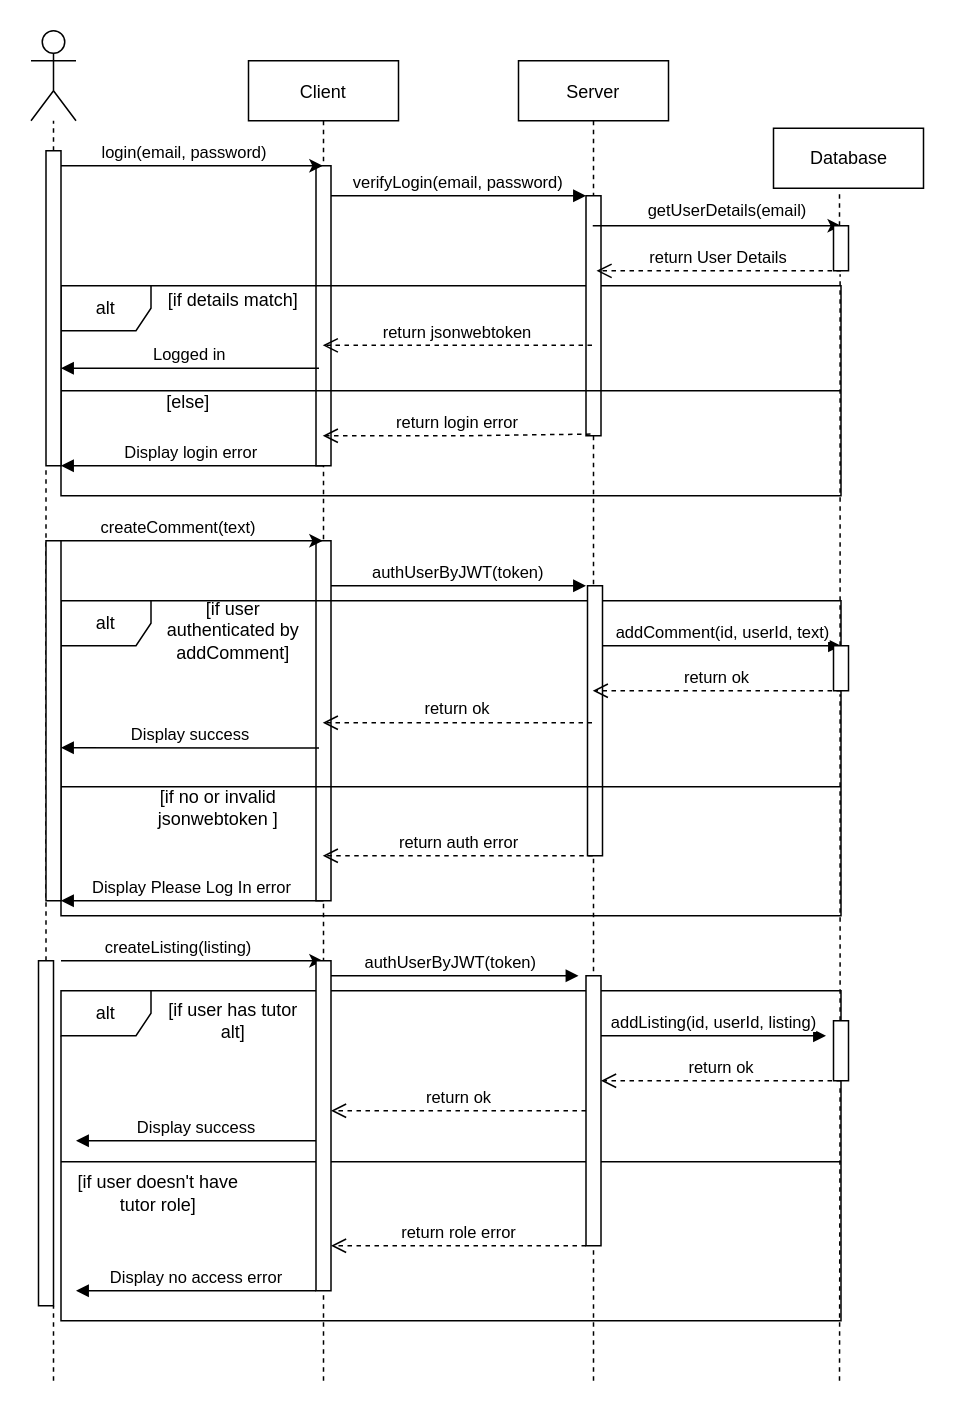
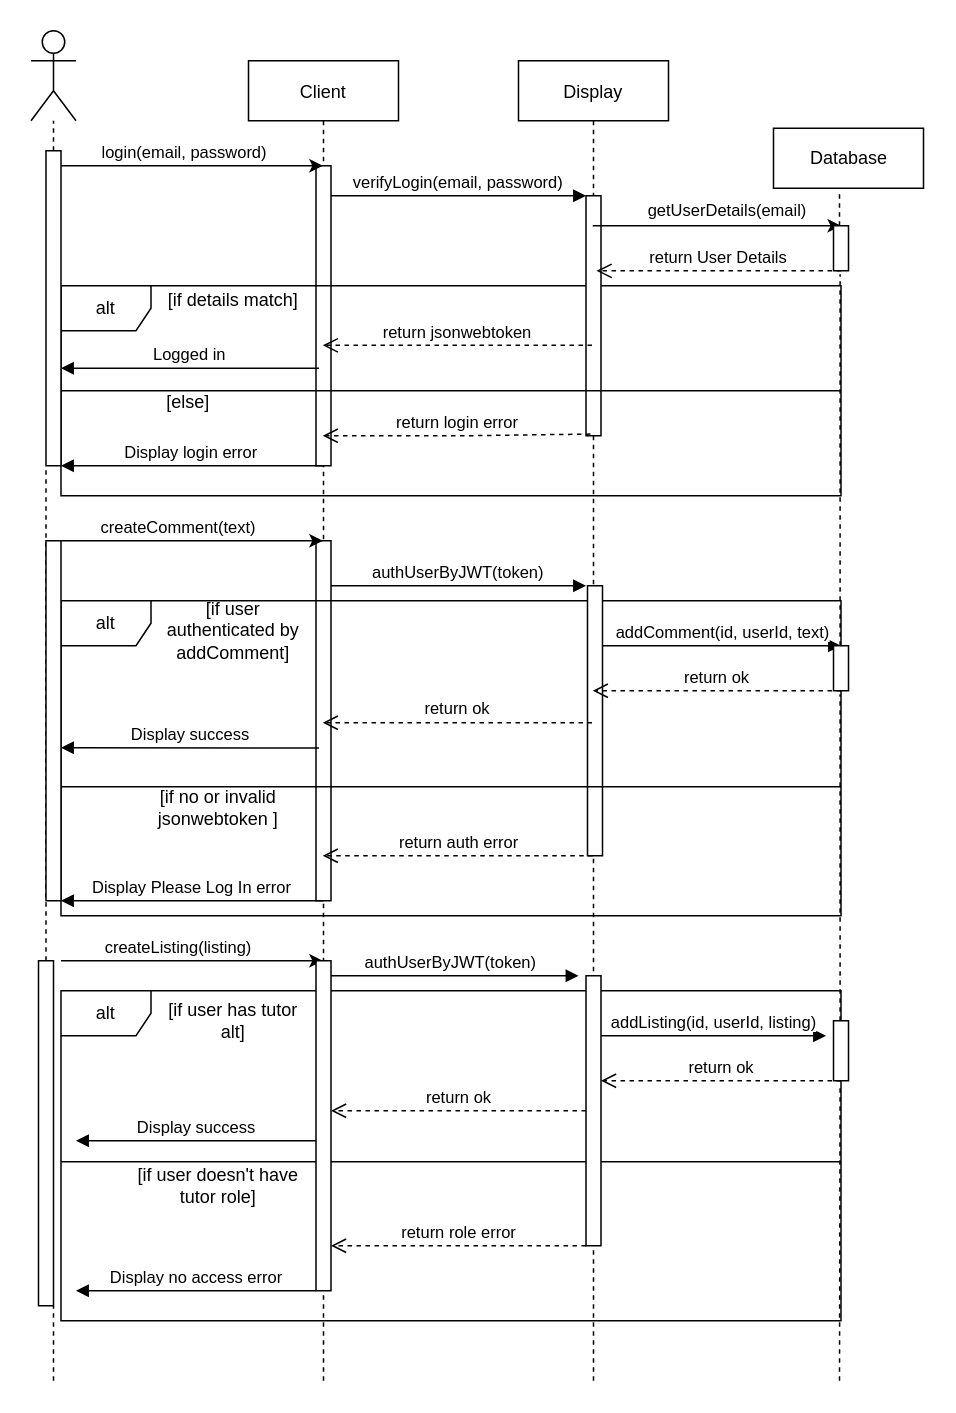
(593, 92) -> (593, 92)
(158, 1193) -> (218, 1186)
